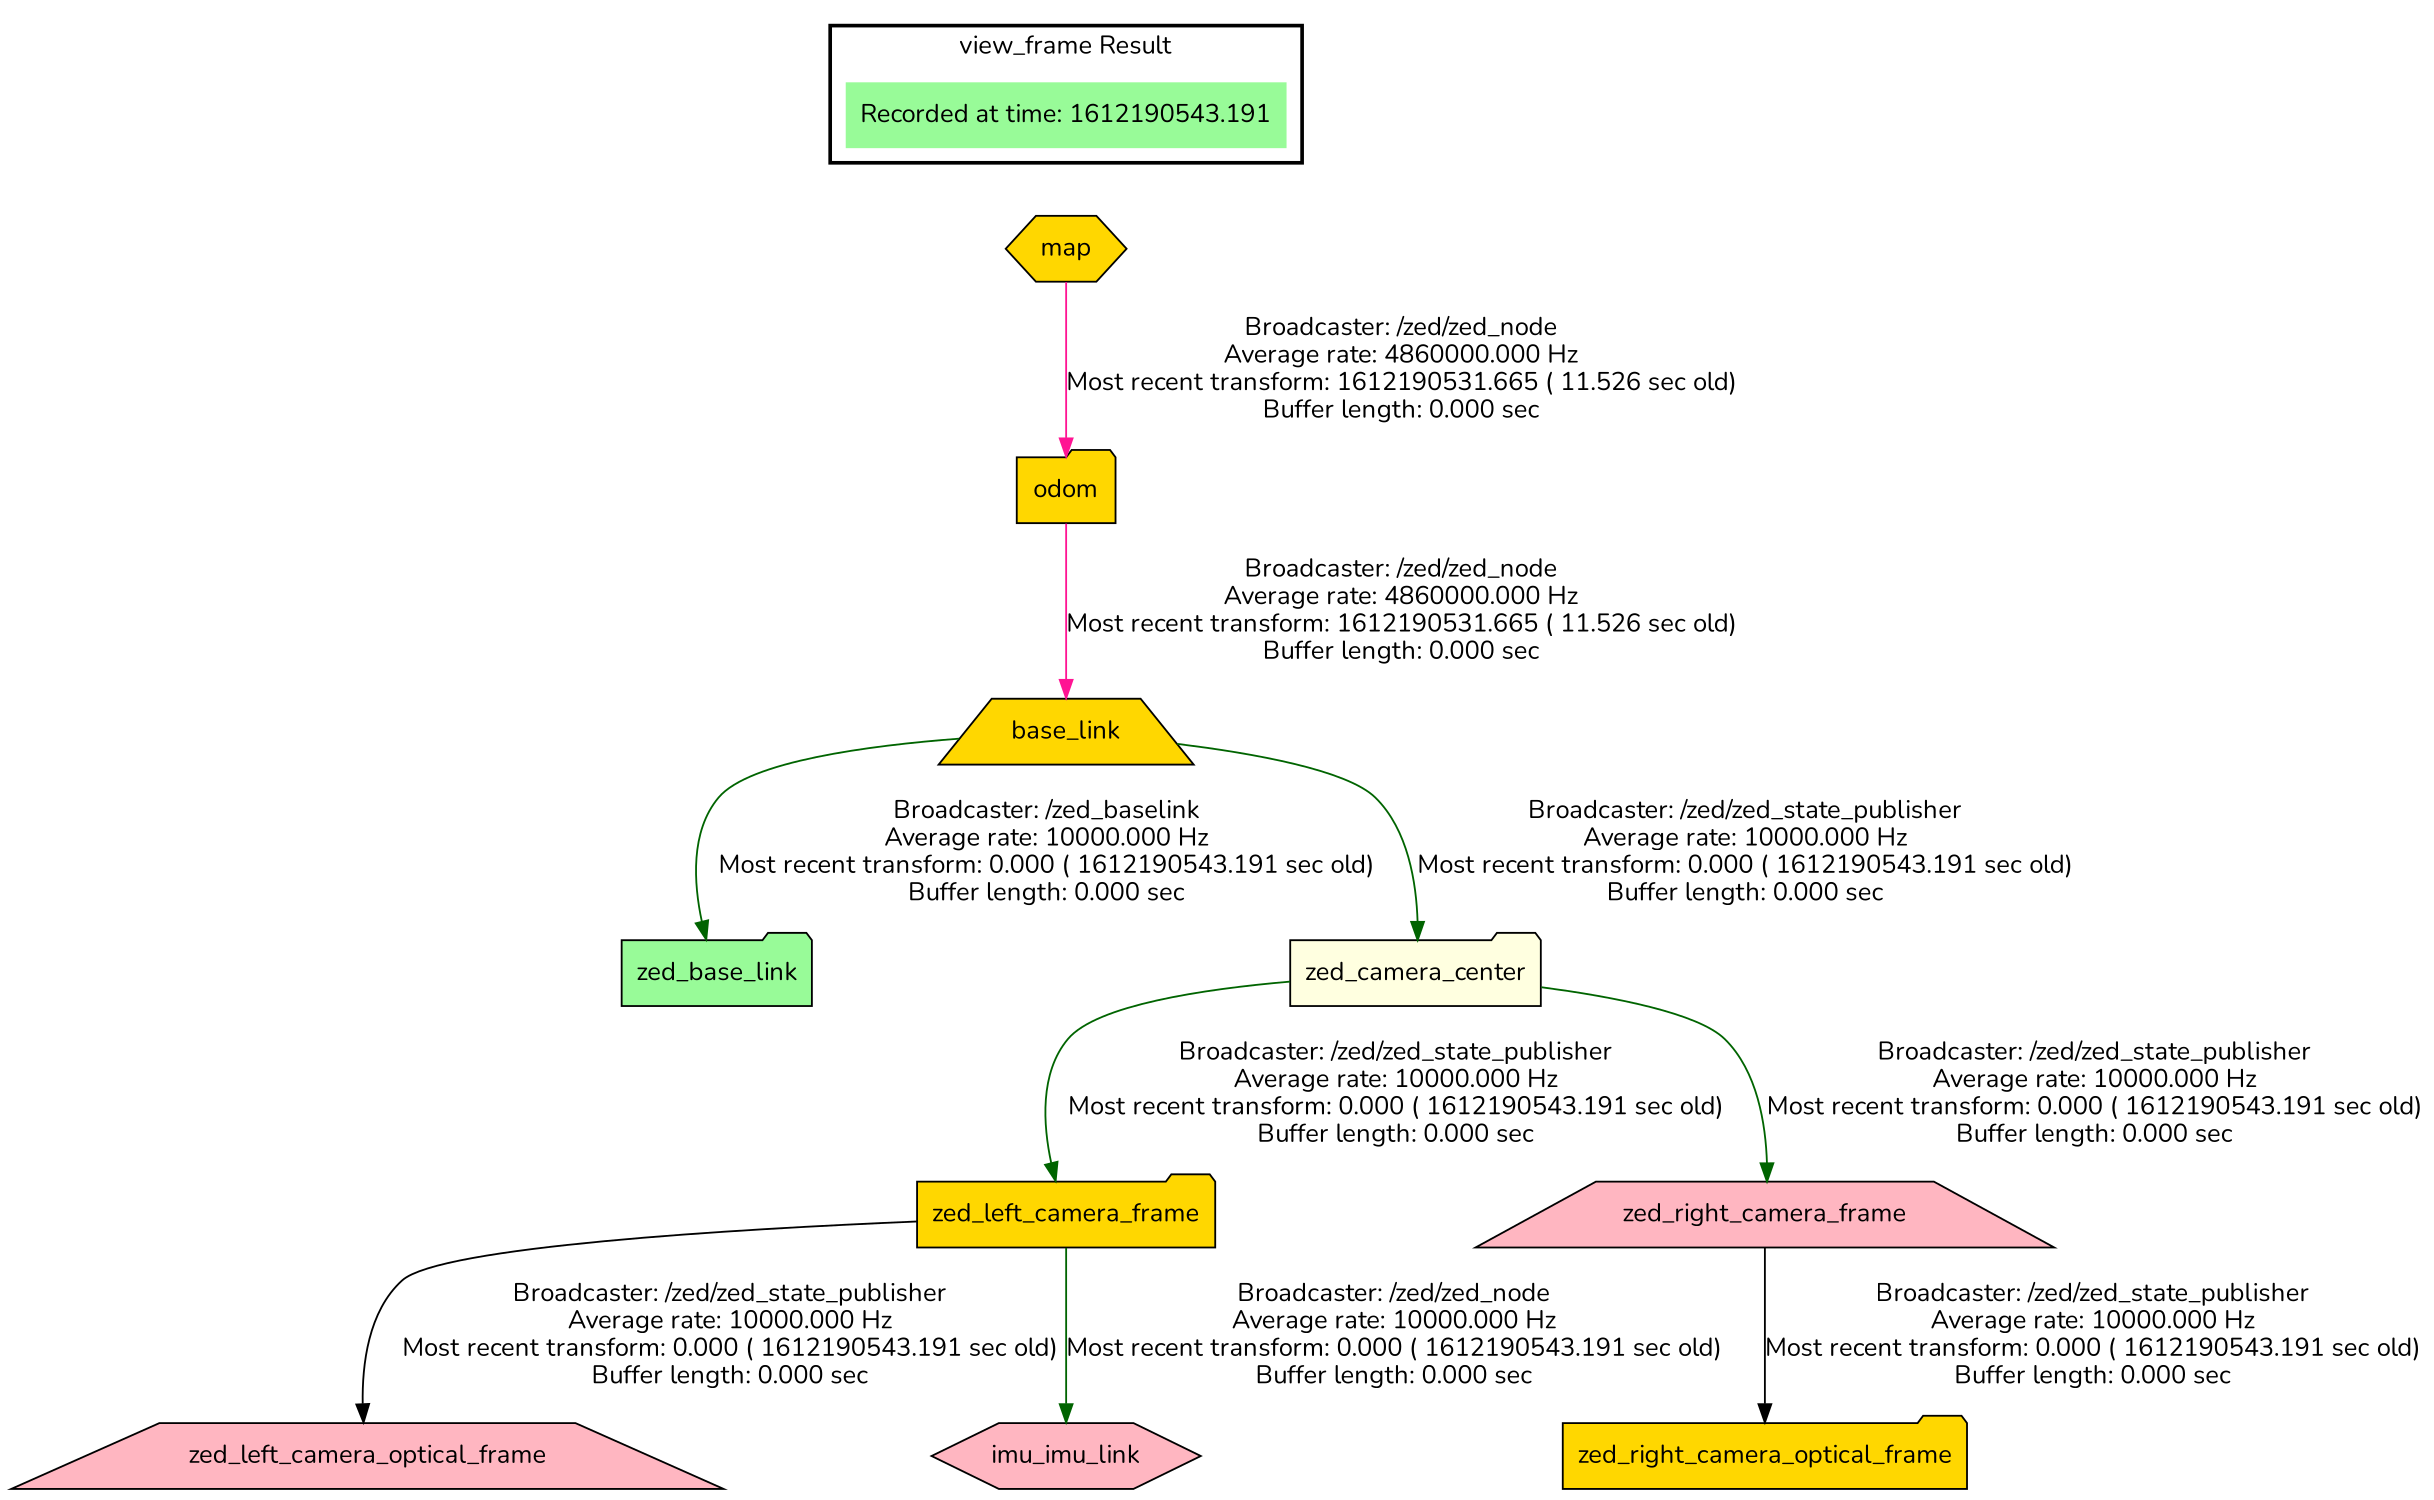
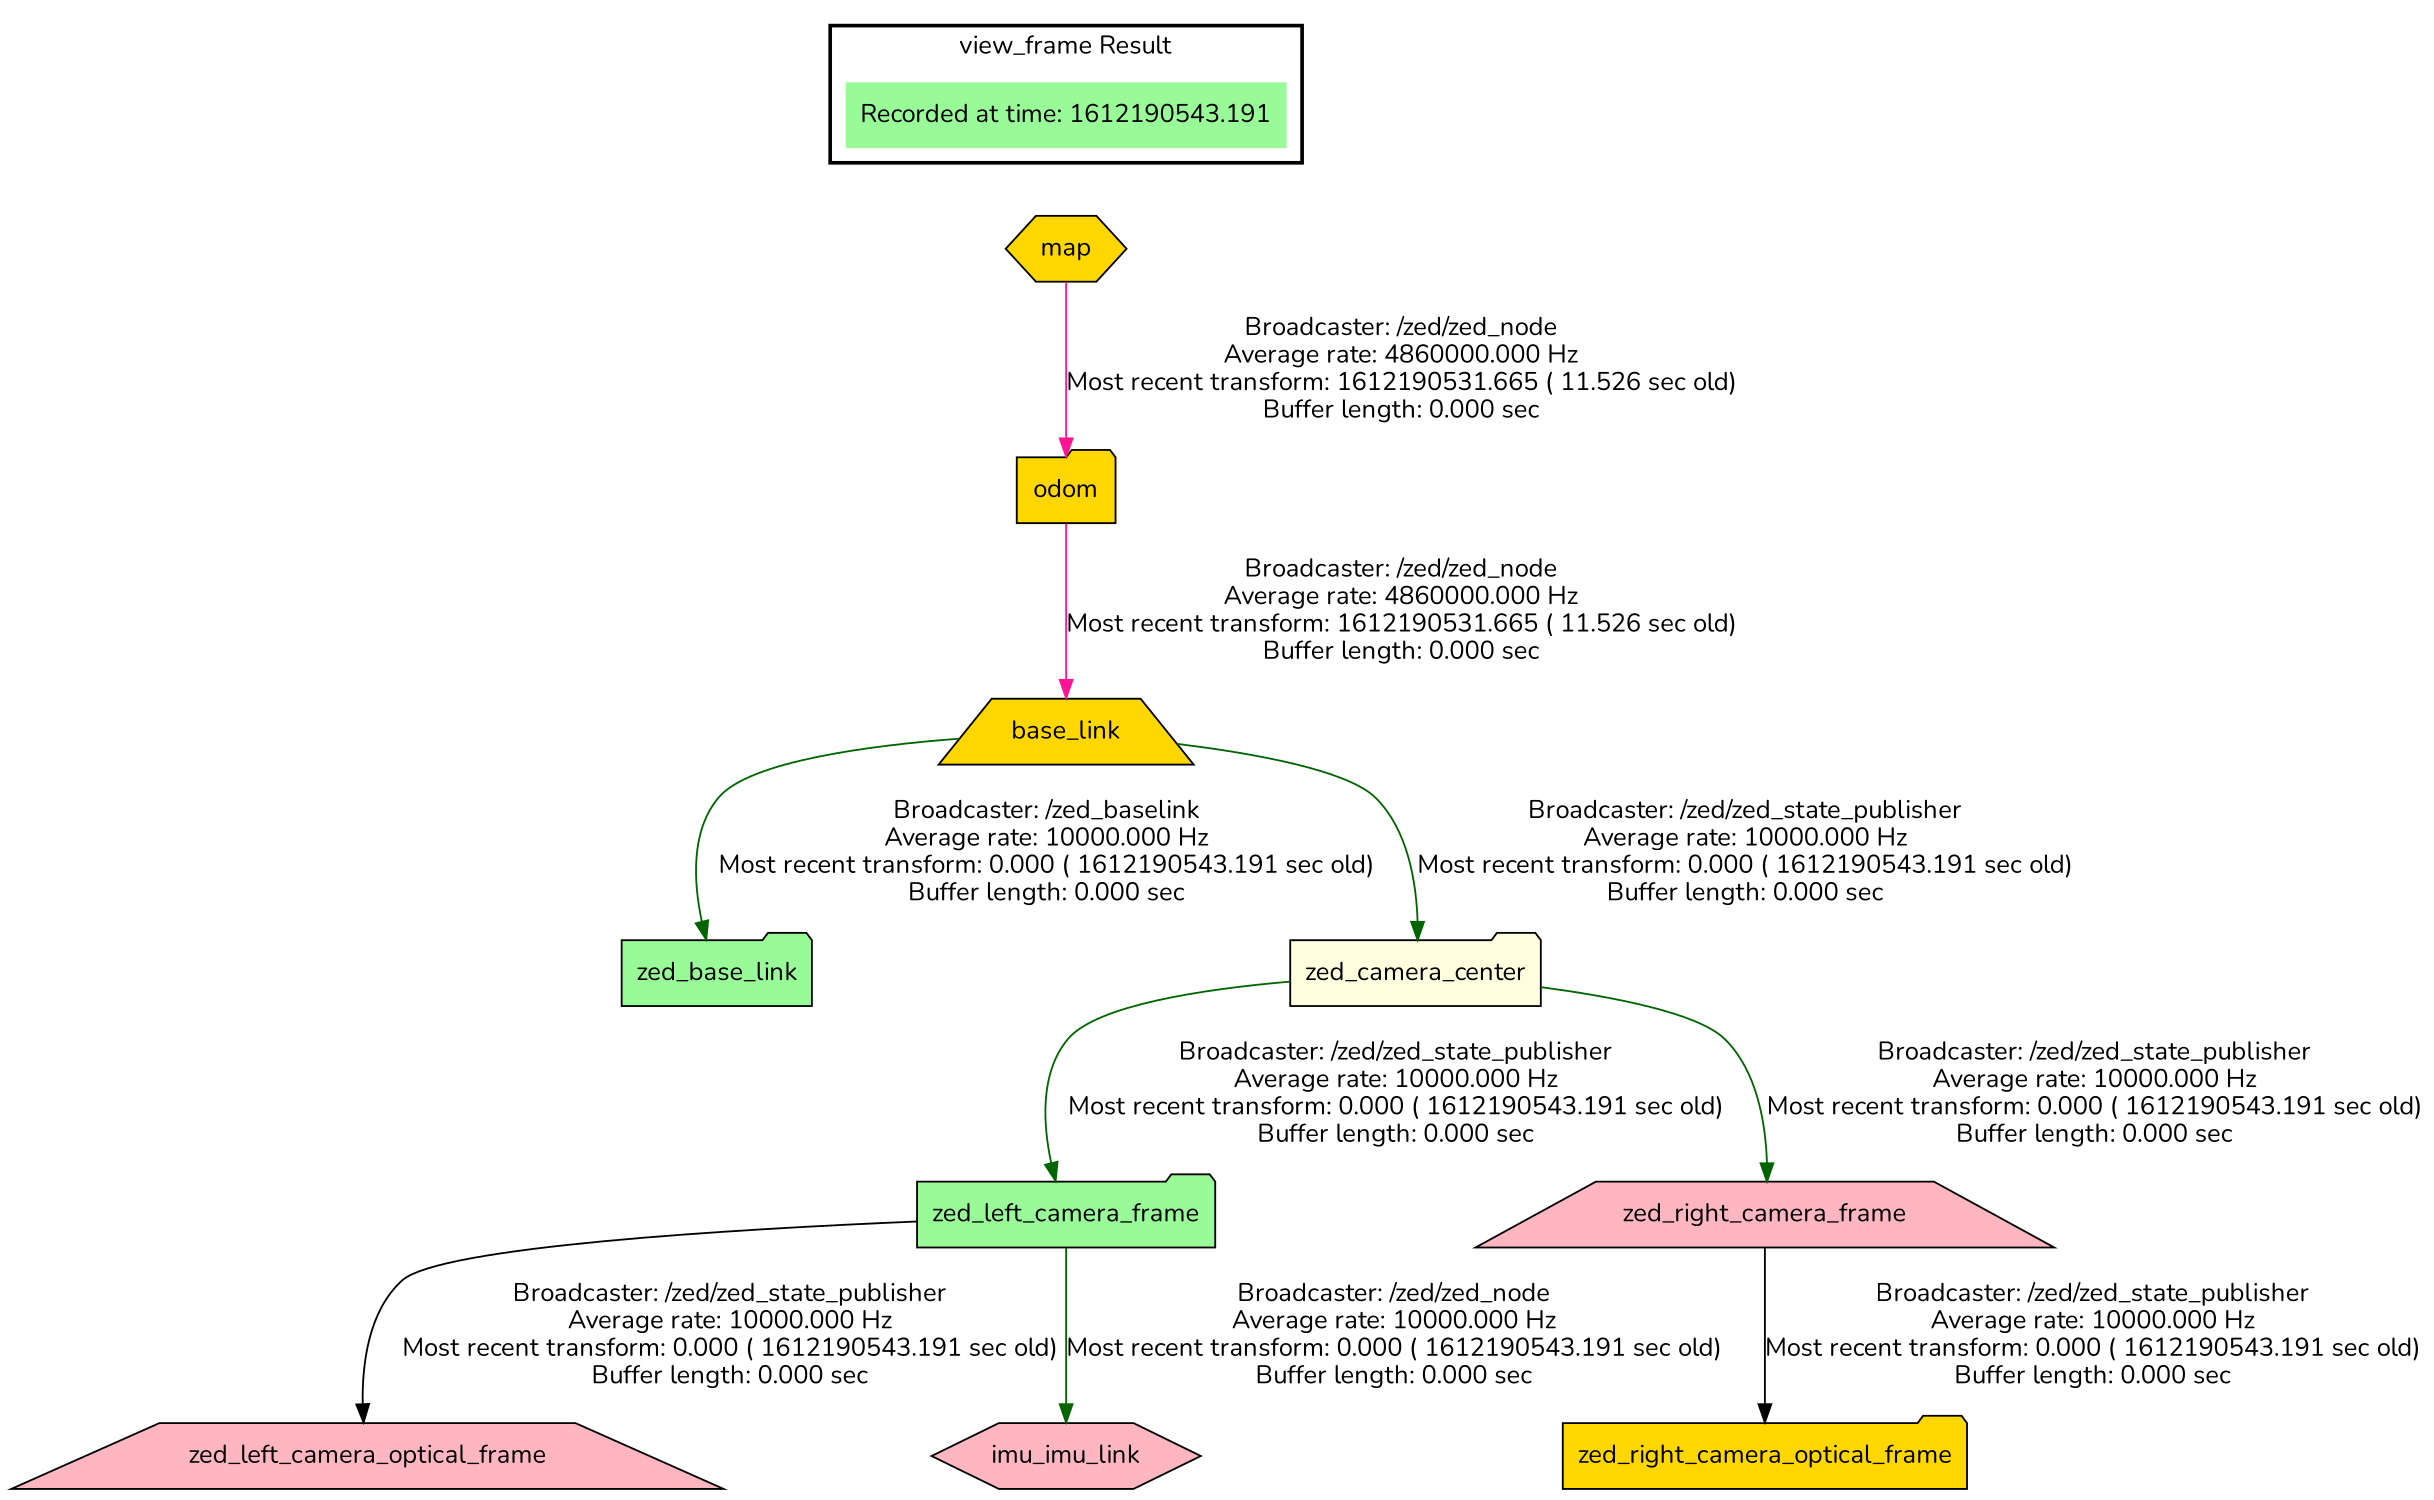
(1066, 1215) -> (1066, 1215)
